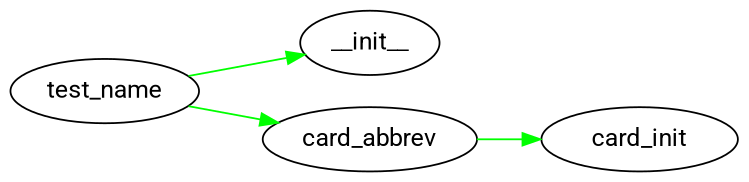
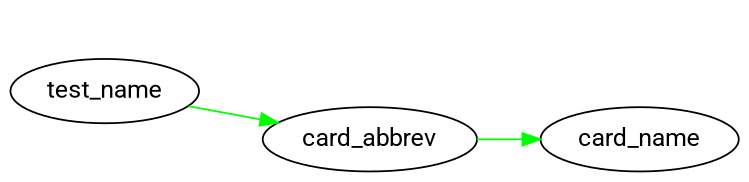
(370, 43) -> none
(640, 139) -> (640, 139)
